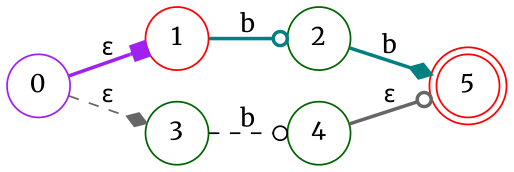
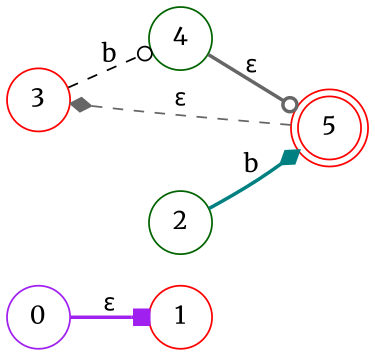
(241, 39) -> none
(98, 106) -> (191, 116)
(177, 133) -> (39, 100)
